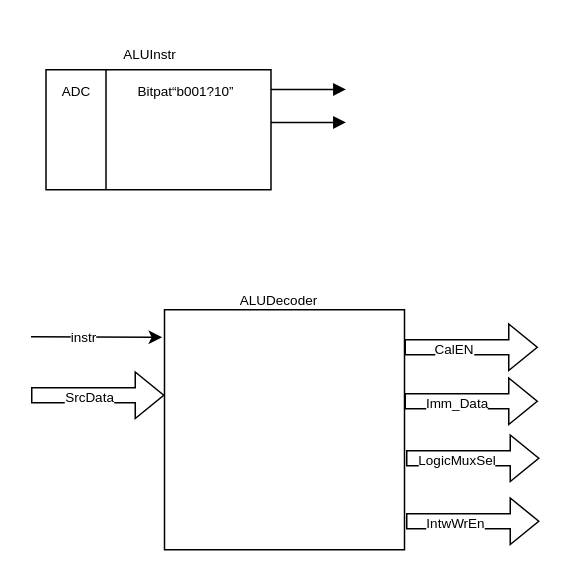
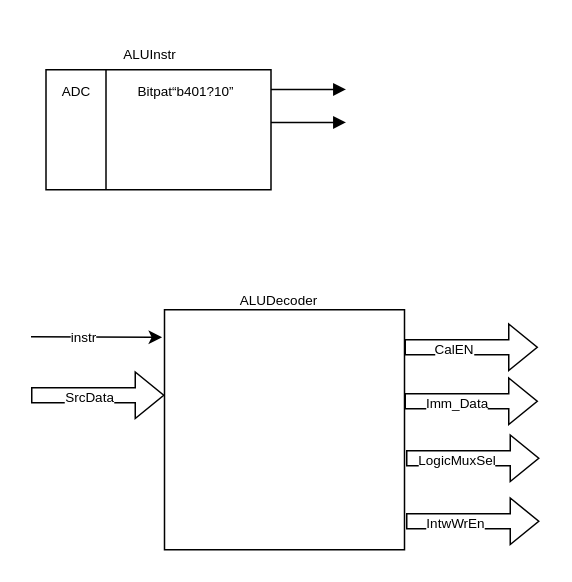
(186, 91) -> (186, 91)
